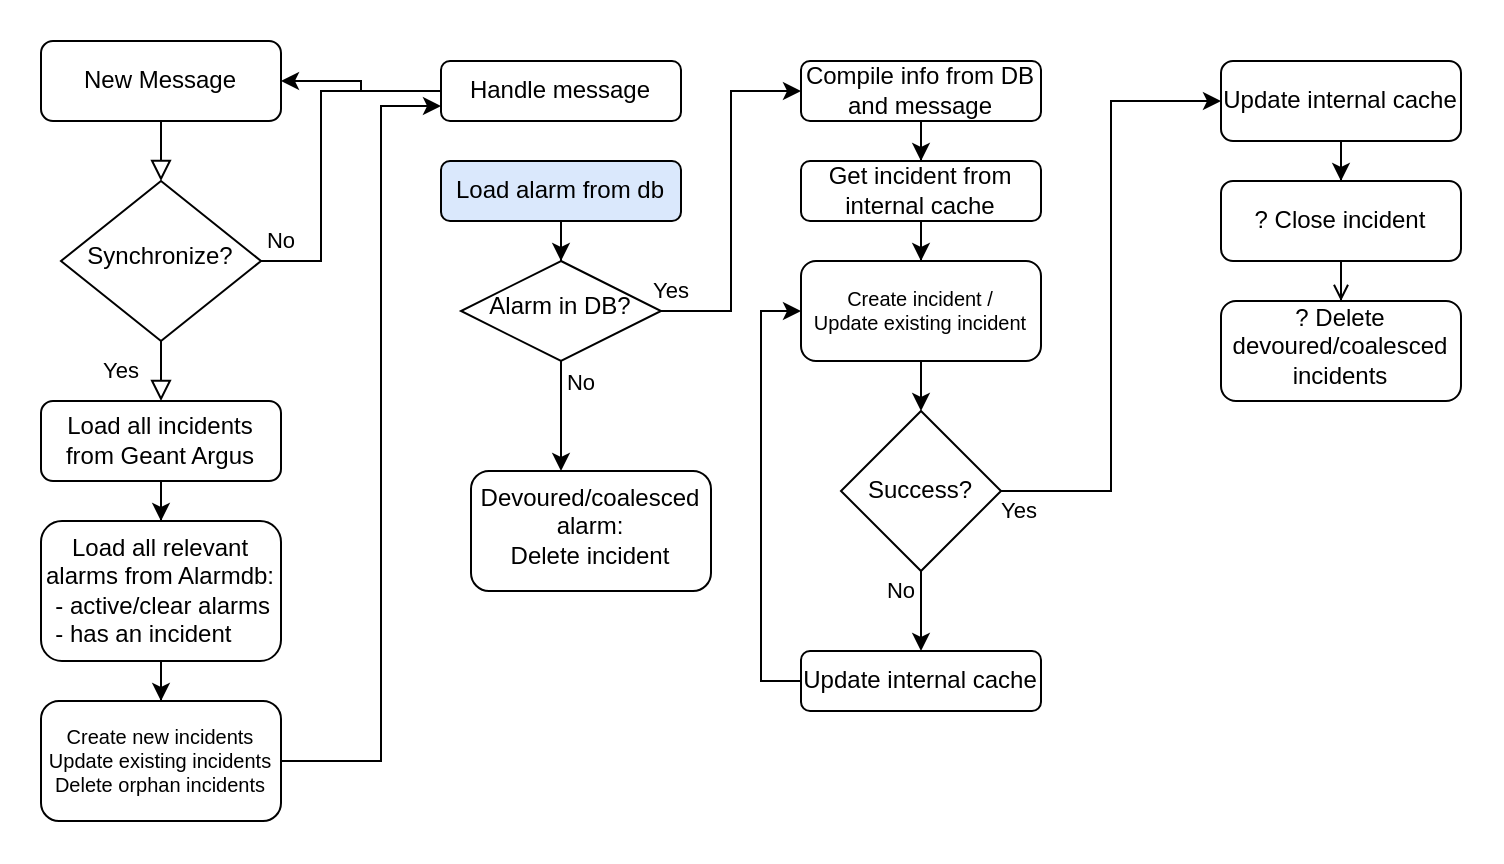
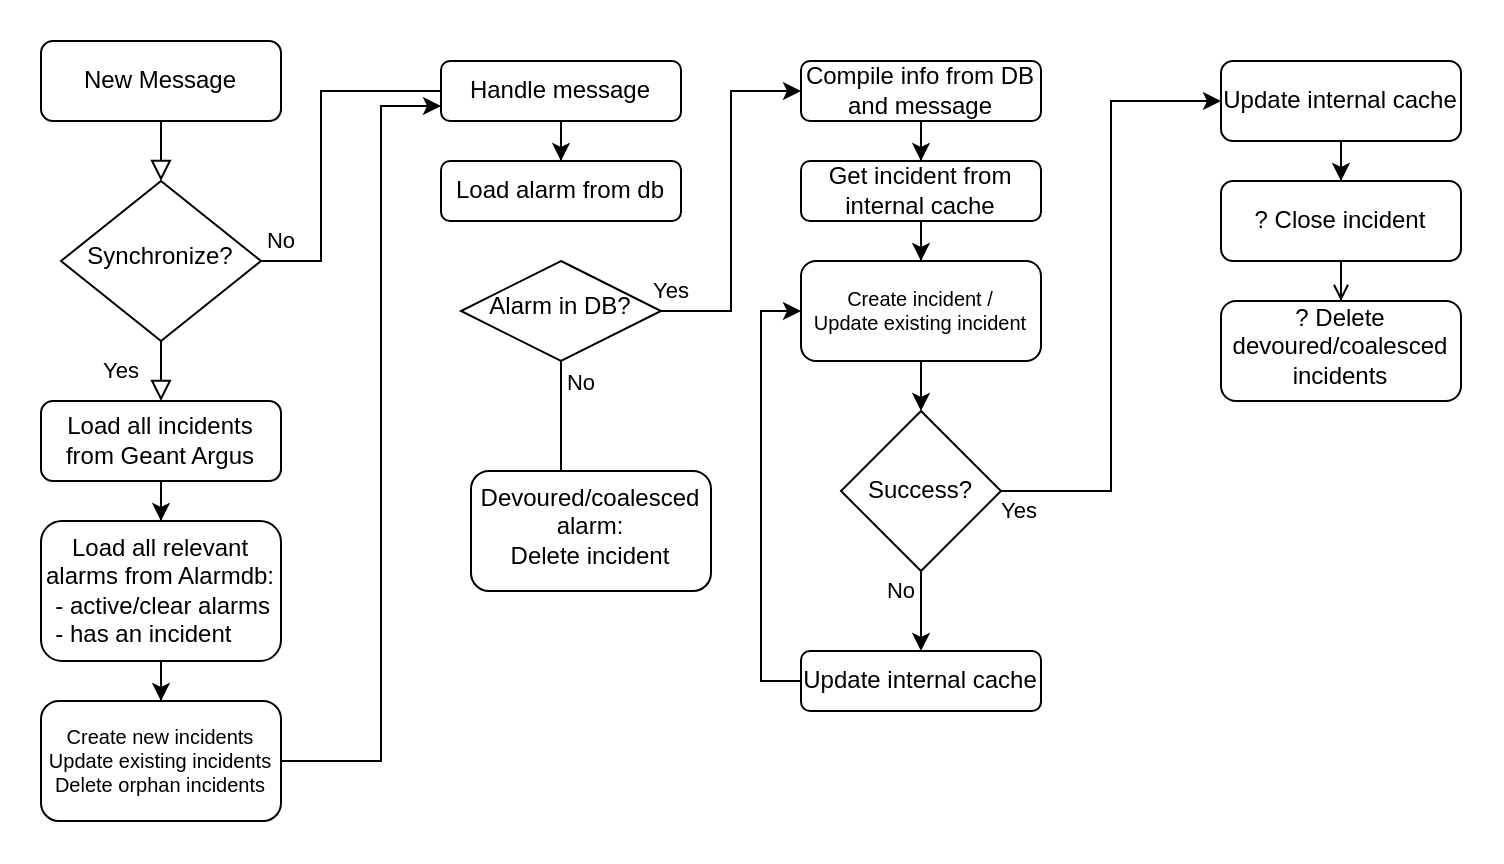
(331, 81) -> (561, 148)
(561, 191) -> (561, 191)
(561, 248) -> none
(561, 456) -> (561, 461)
